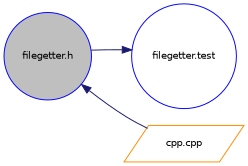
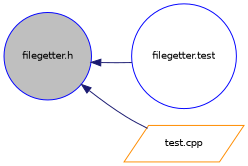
(107, 50) -> (117, 63)
(184, 144) -> (184, 144)
